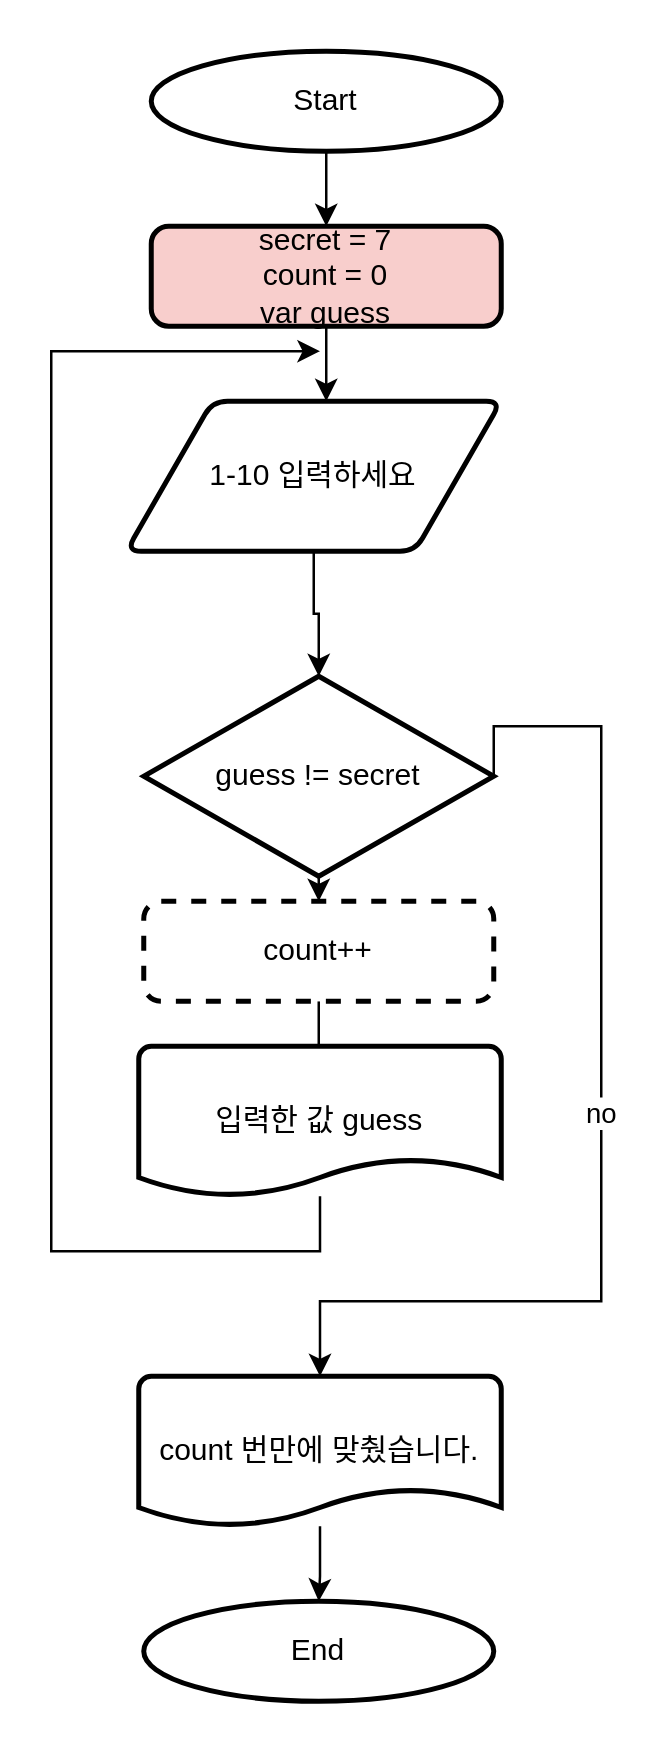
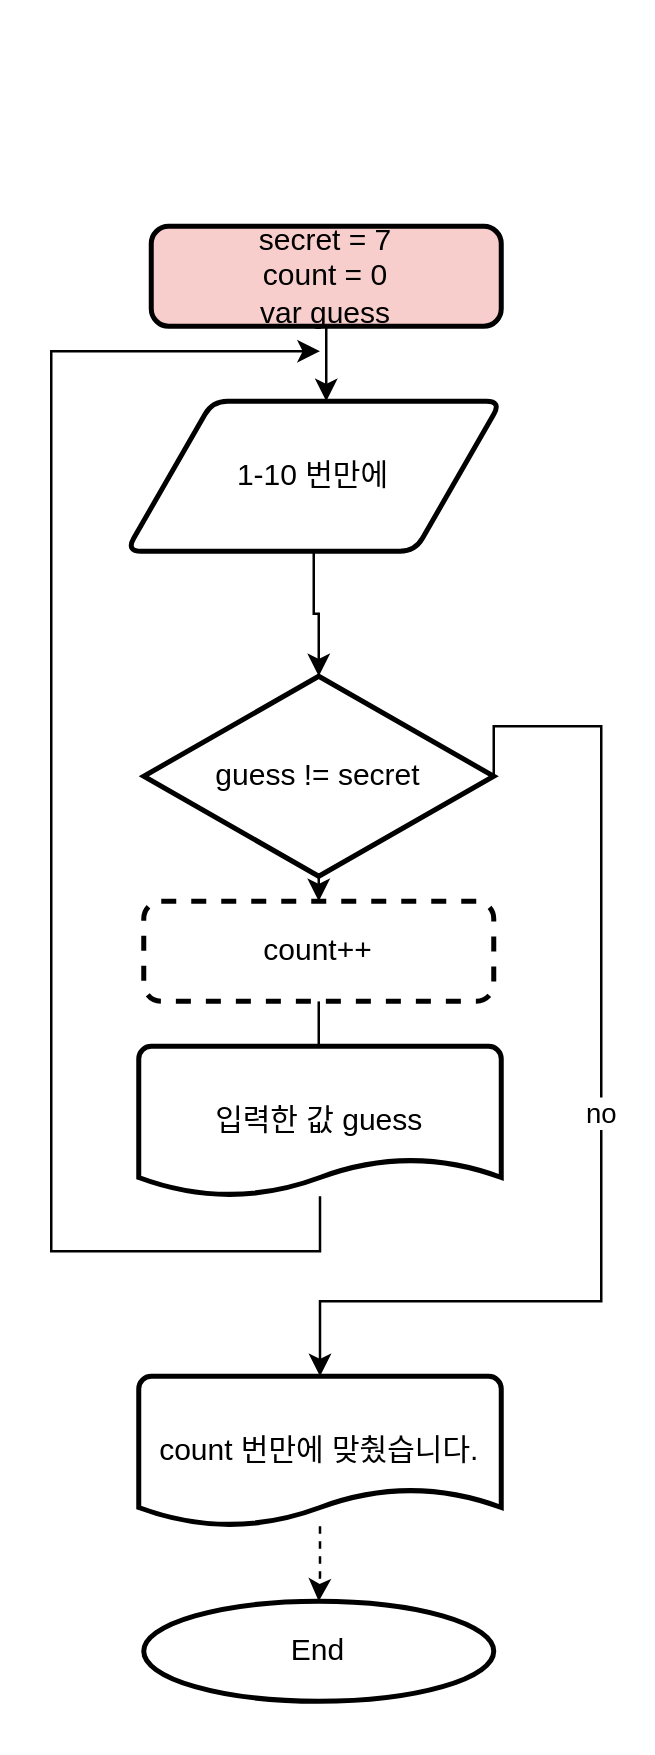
(326, 101) -> none
(326, 180) -> none
(314, 476) -> (314, 476)
(320, 1557) -> (320, 1557)
